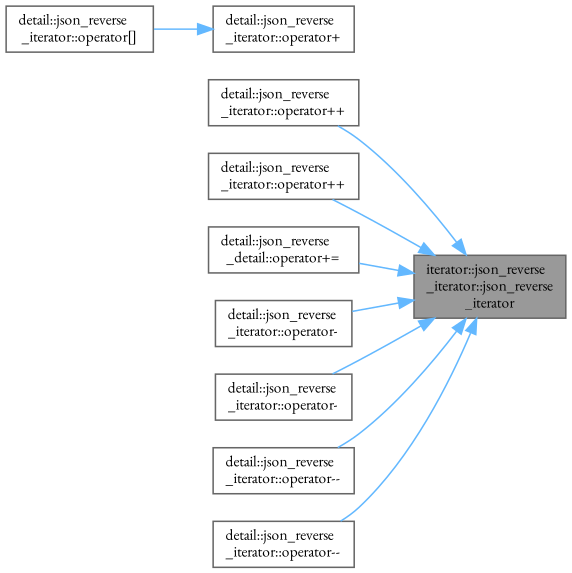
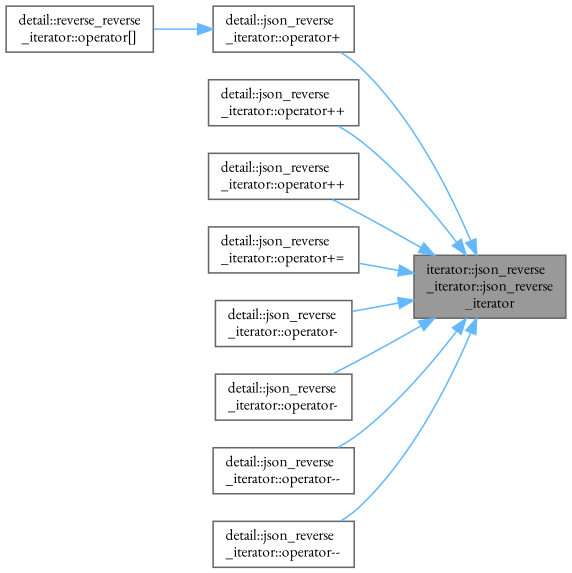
(80, 29) -> (80, 29)
none -> (417, 138)
(284, 250) -> (284, 250)
